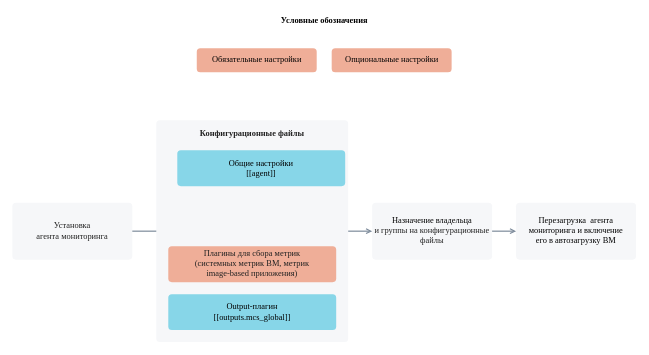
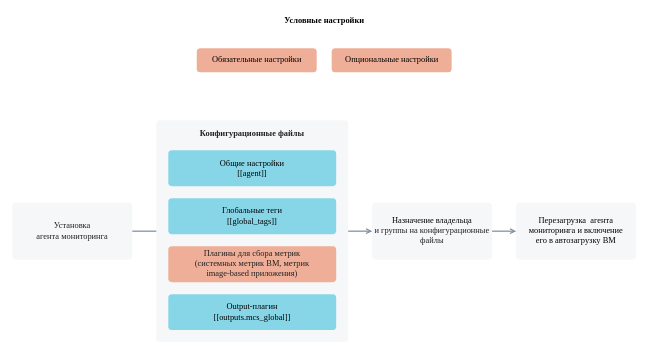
(325, 21) -> (325, 21)
(261, 168) -> (252, 168)
none -> (252, 216)
